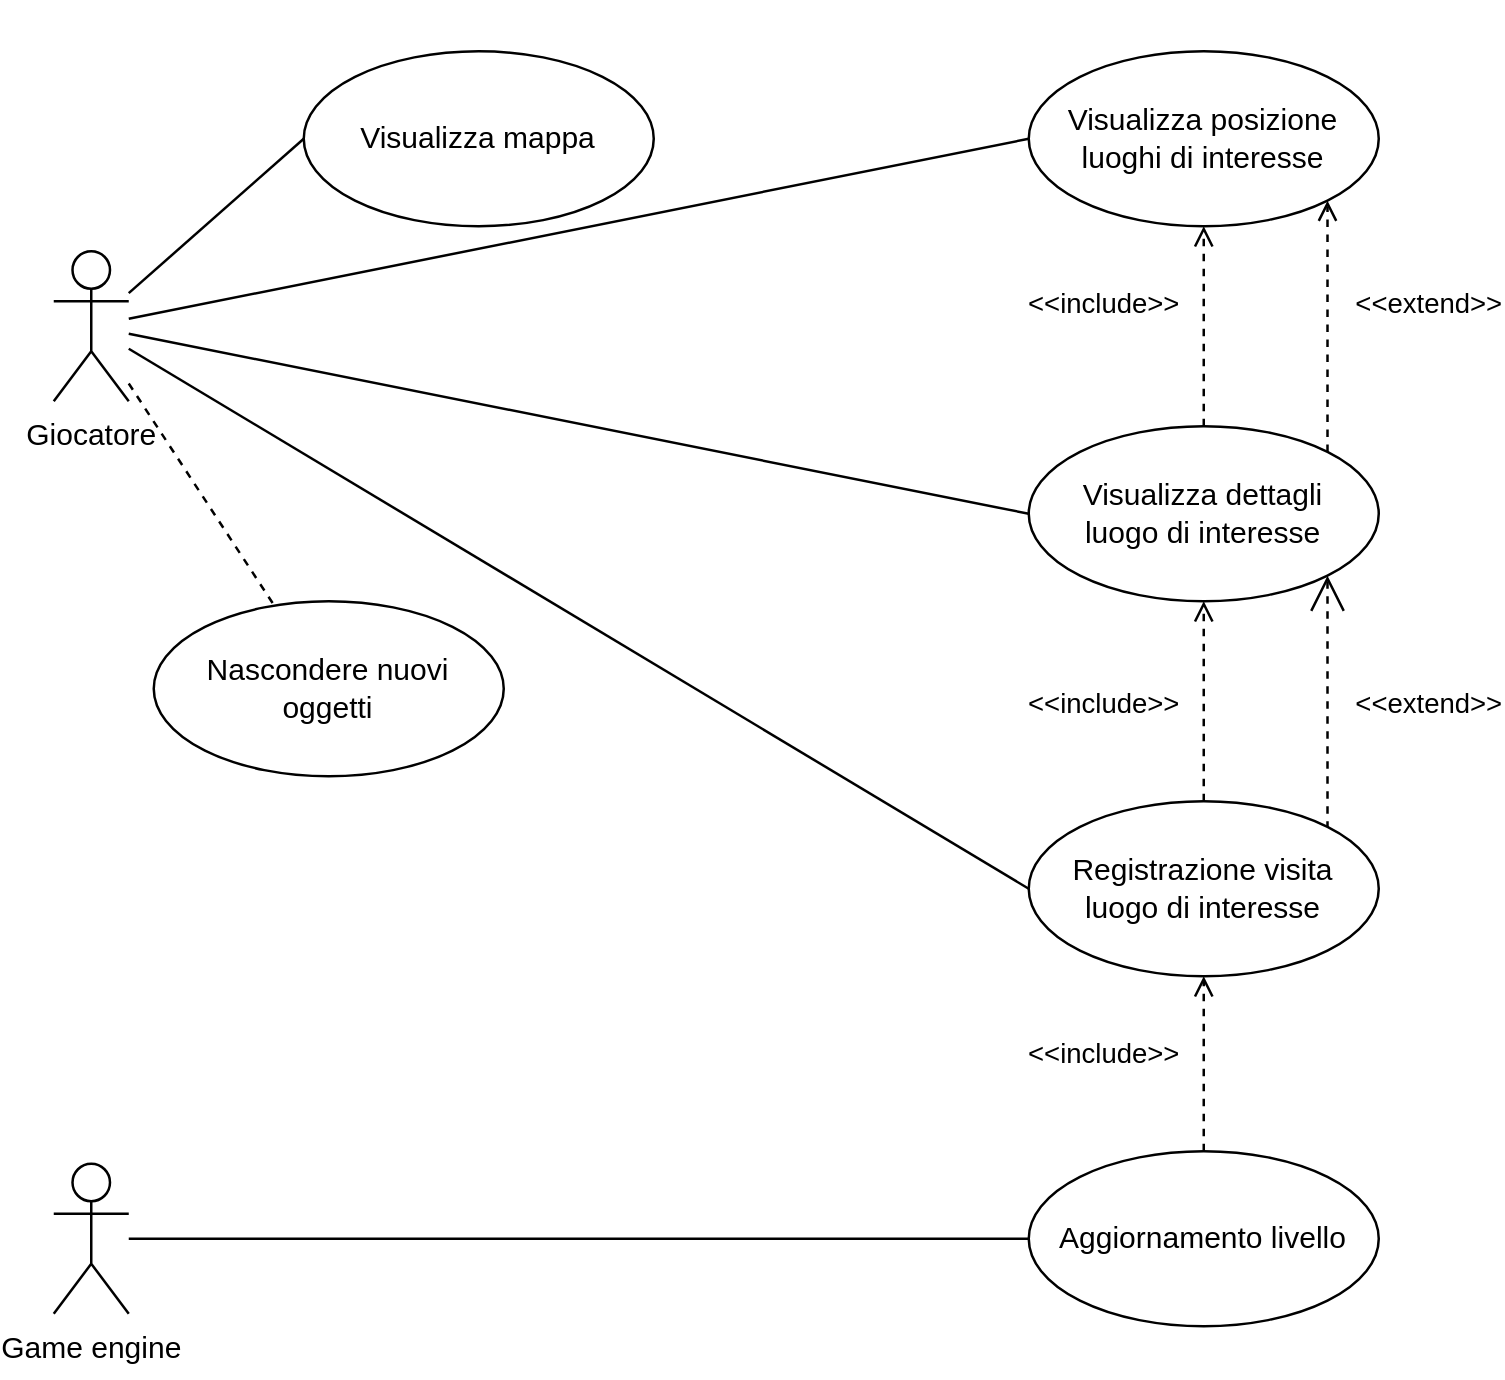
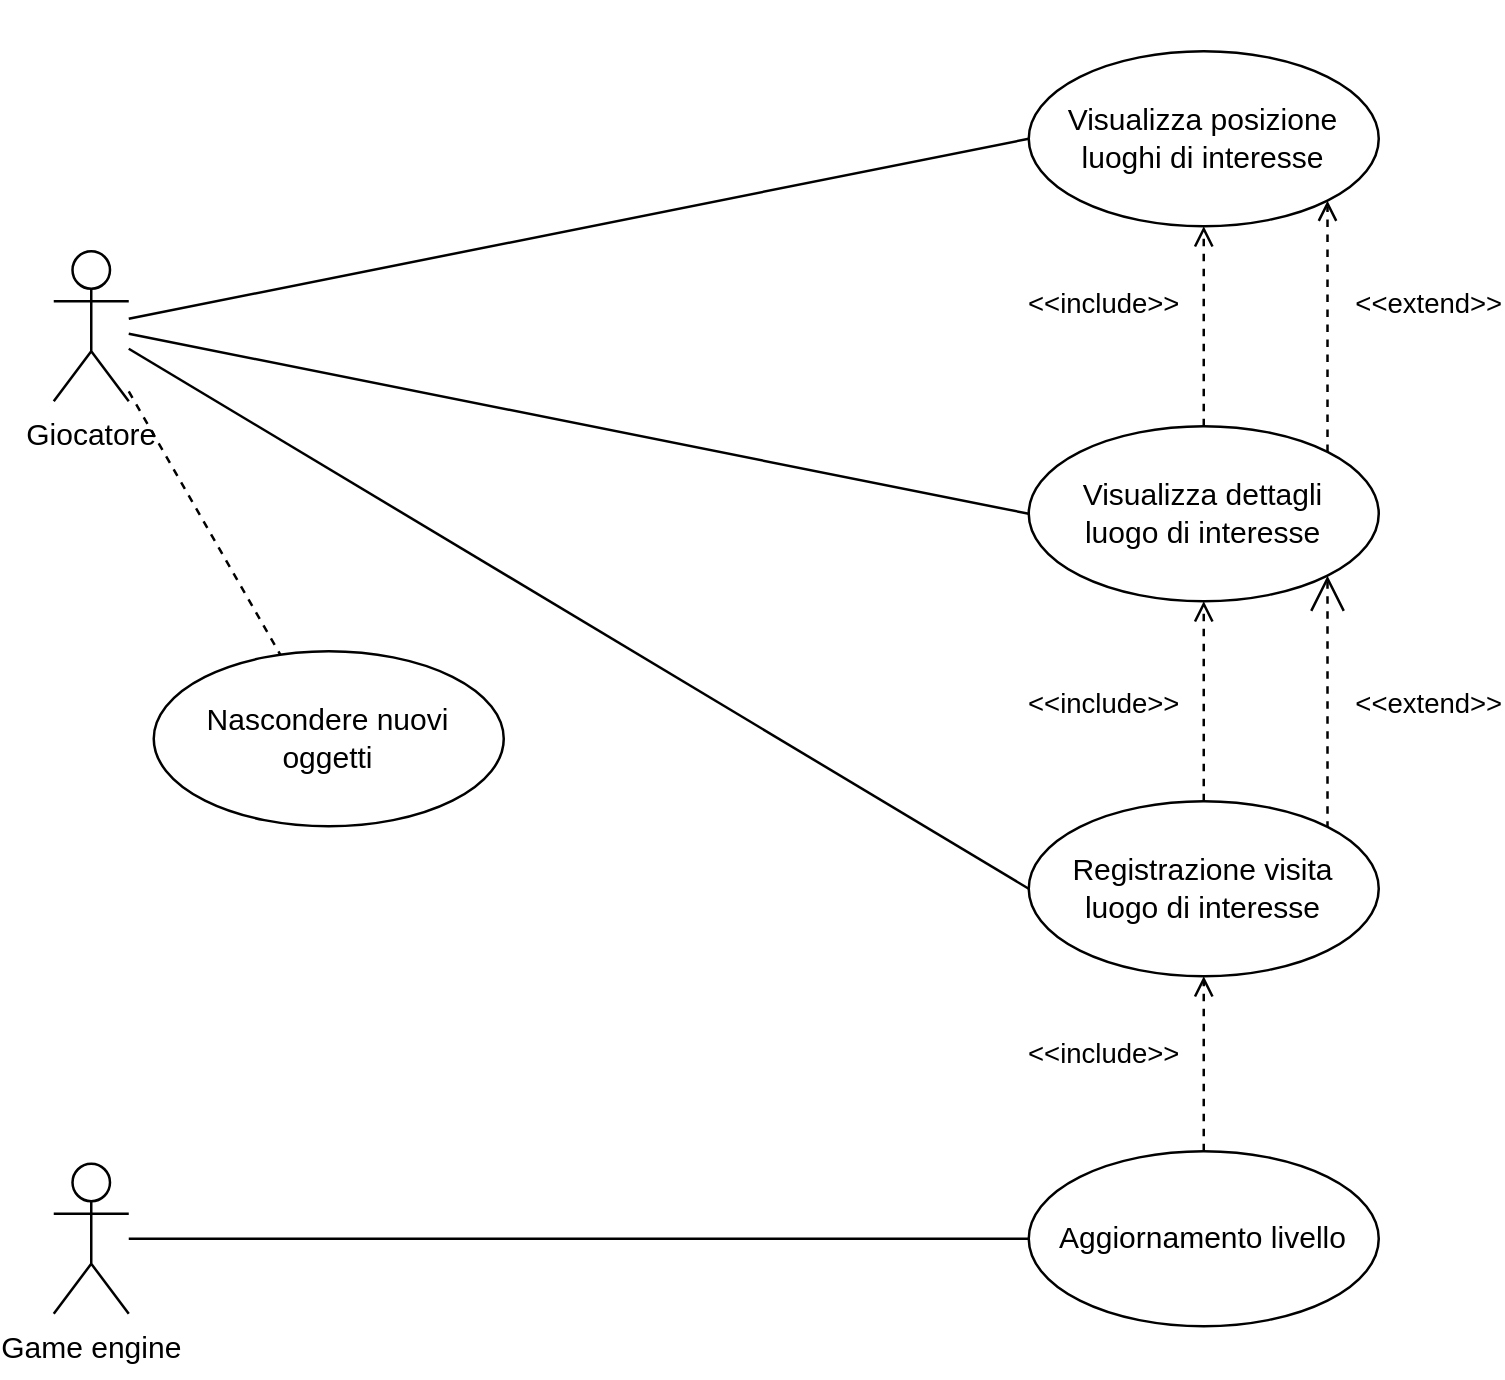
(479, 139) -> none
(216, 216) -> none
(329, 689) -> (329, 739)
